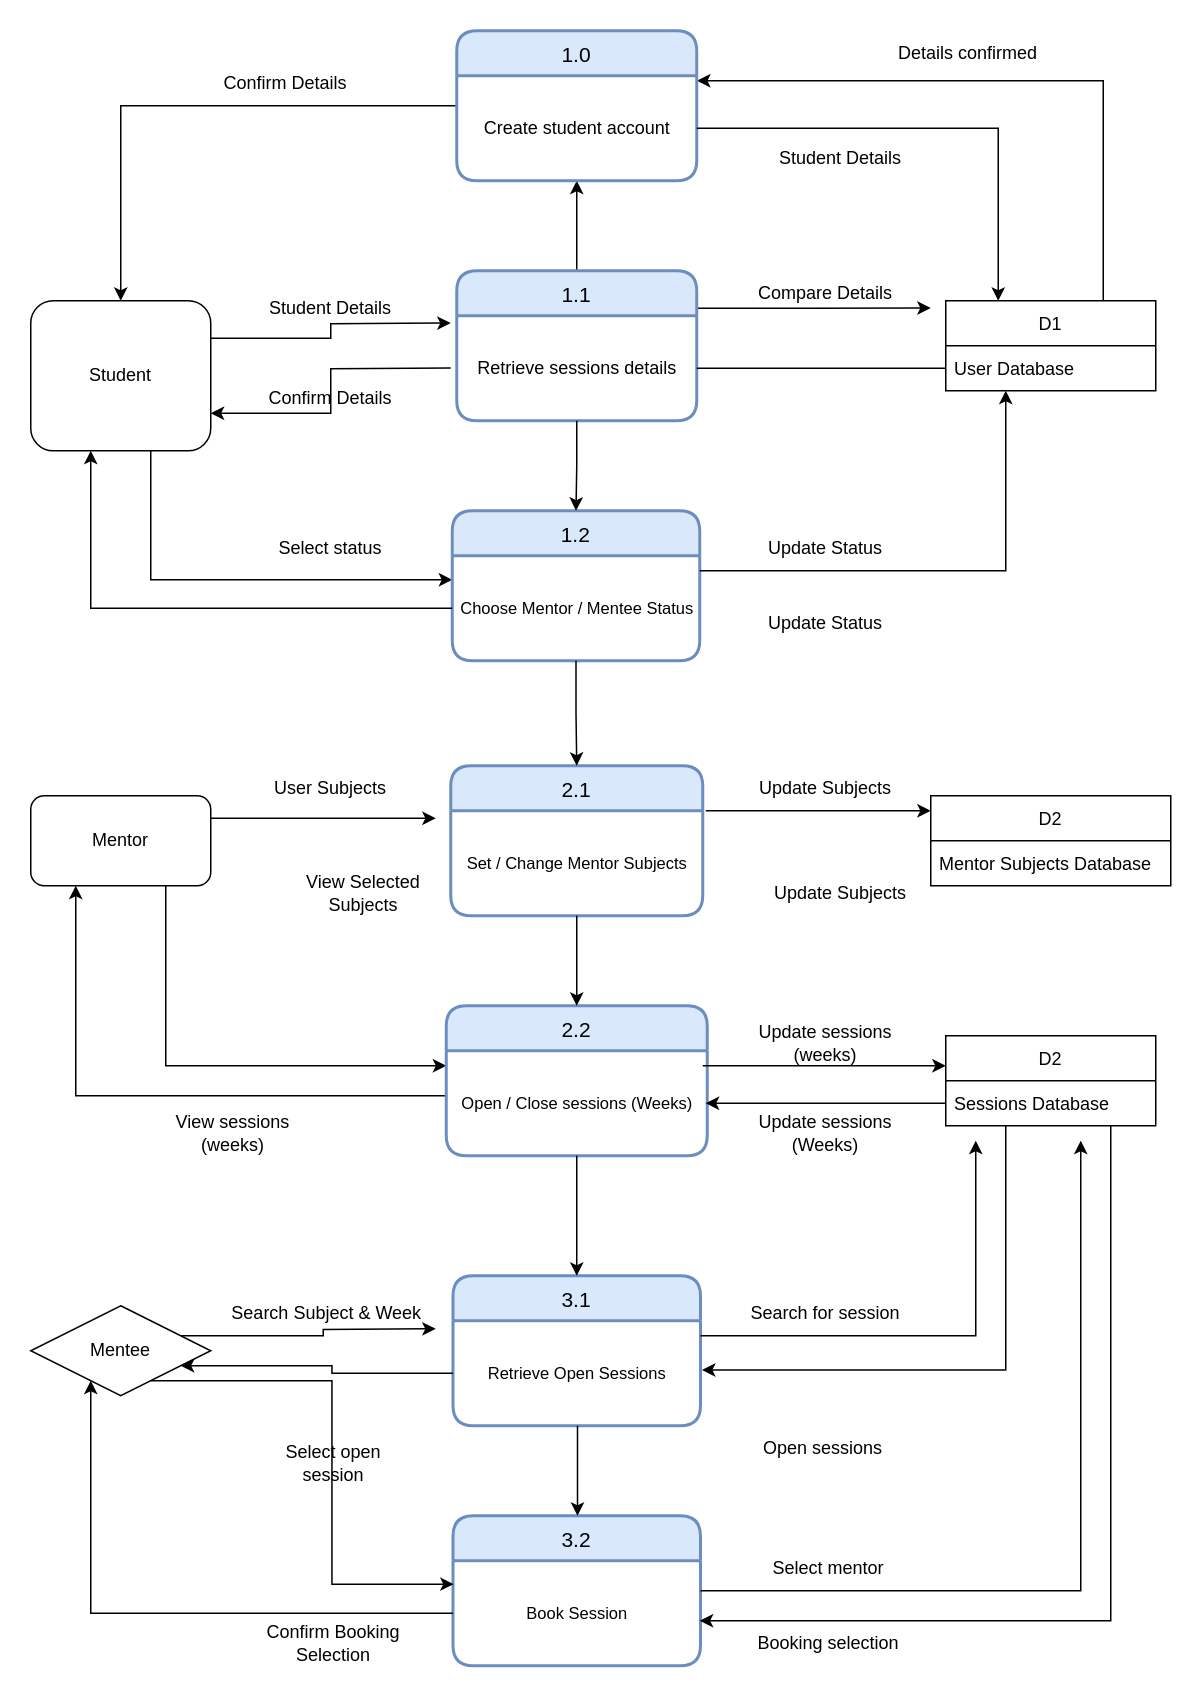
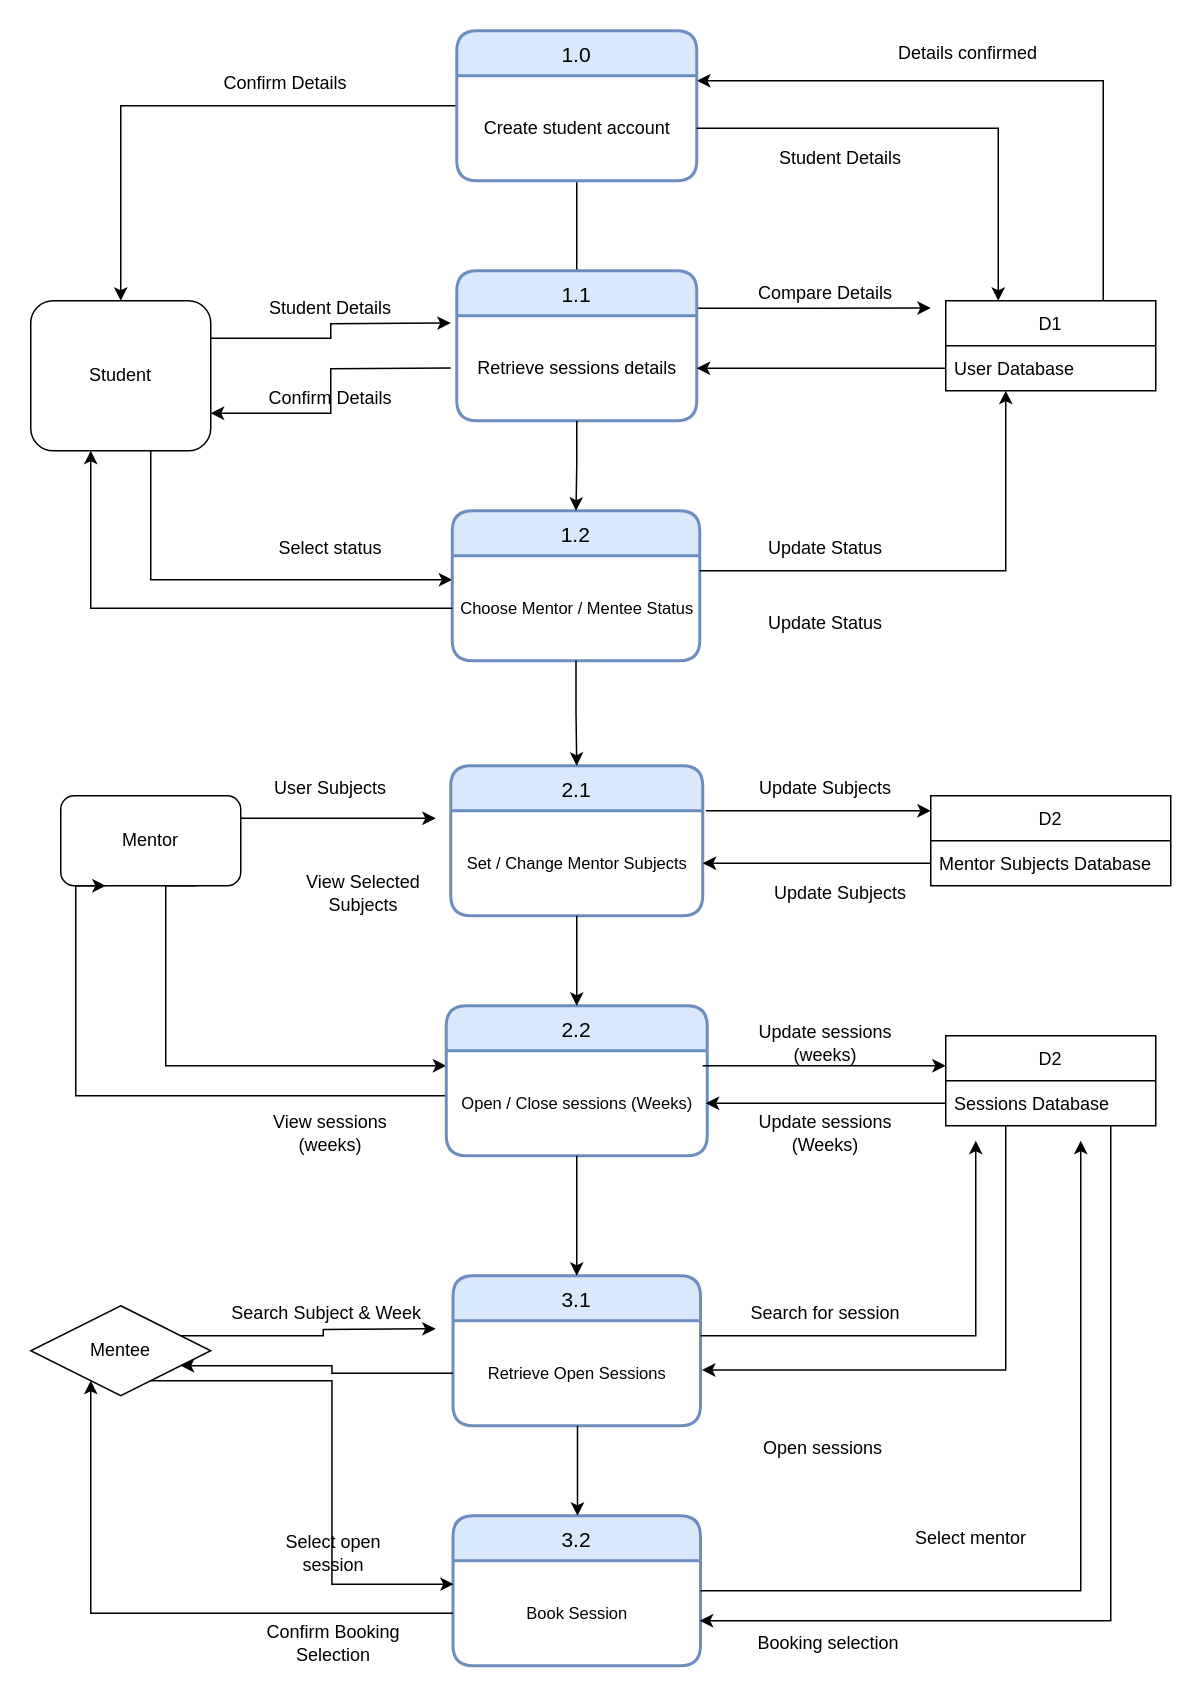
(577, 192) -> (577, 188)
(704, 368) -> (708, 368)
(121, 841) -> (151, 841)
none -> (821, 863)
(233, 1133) -> (331, 1133)
(334, 1463) -> (334, 1553)
(829, 1568) -> (971, 1538)
